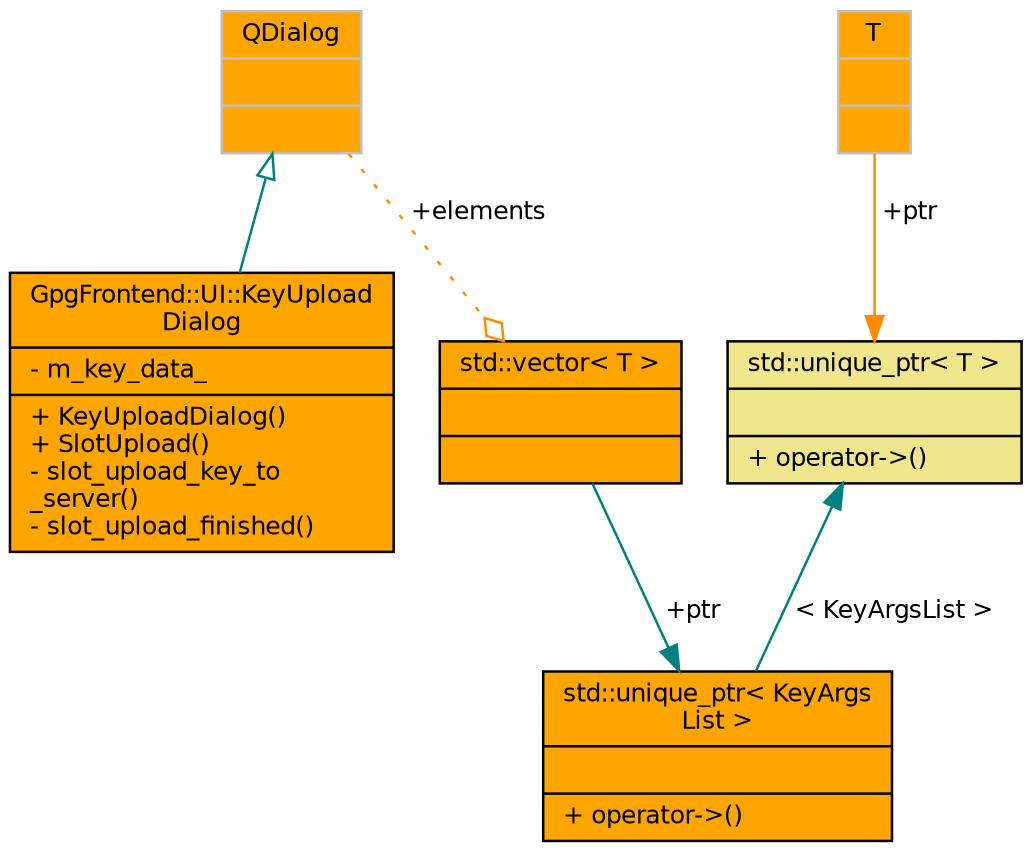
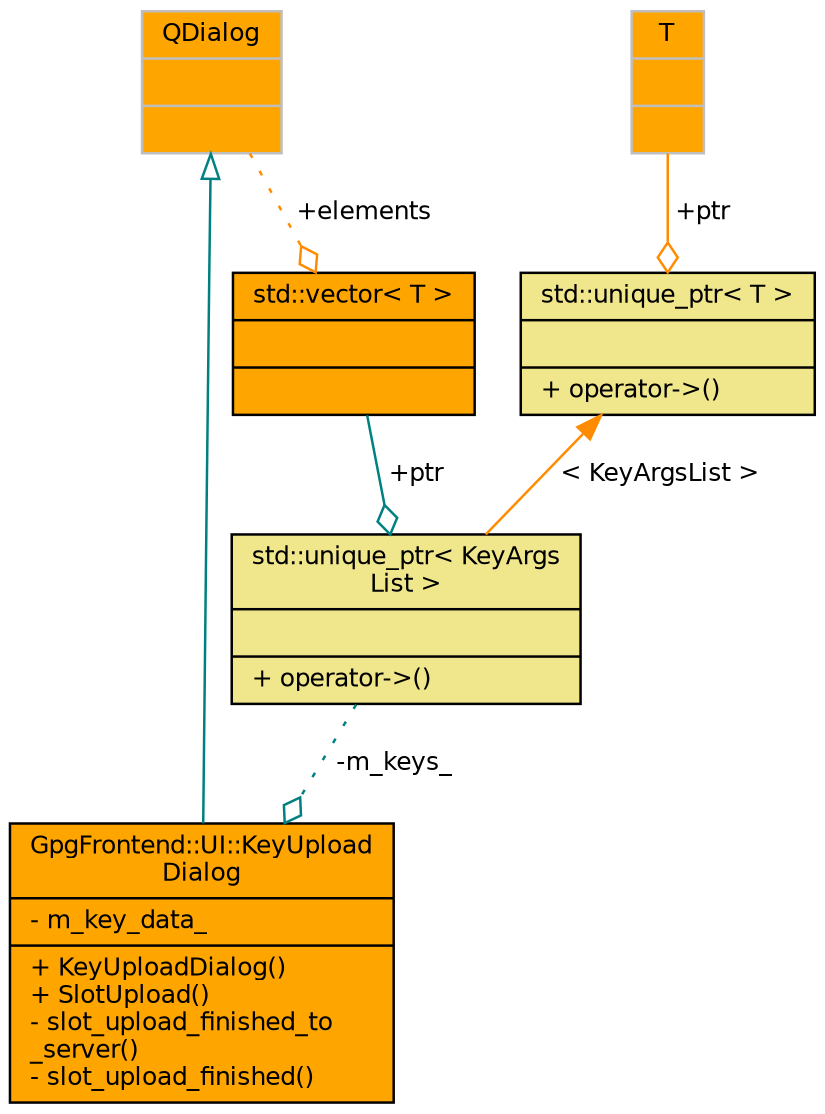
(875, 235) -> (668, 198)
(156, 472) -> (182, 1023)
(630, 566) -> (376, 460)
(794, 588) -> (534, 484)
none -> (328, 751)
(718, 756) -> (406, 619)
